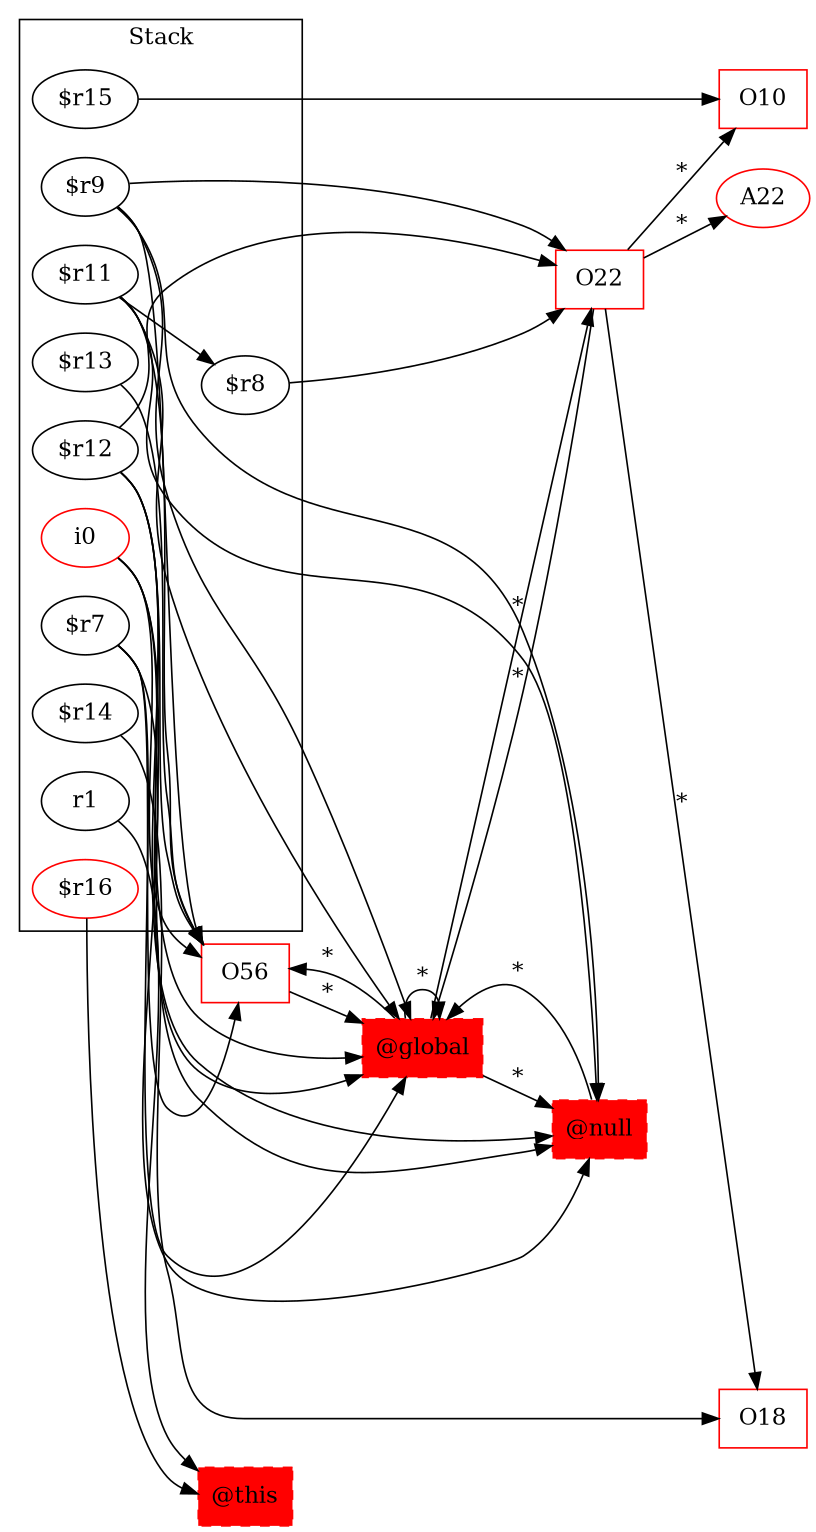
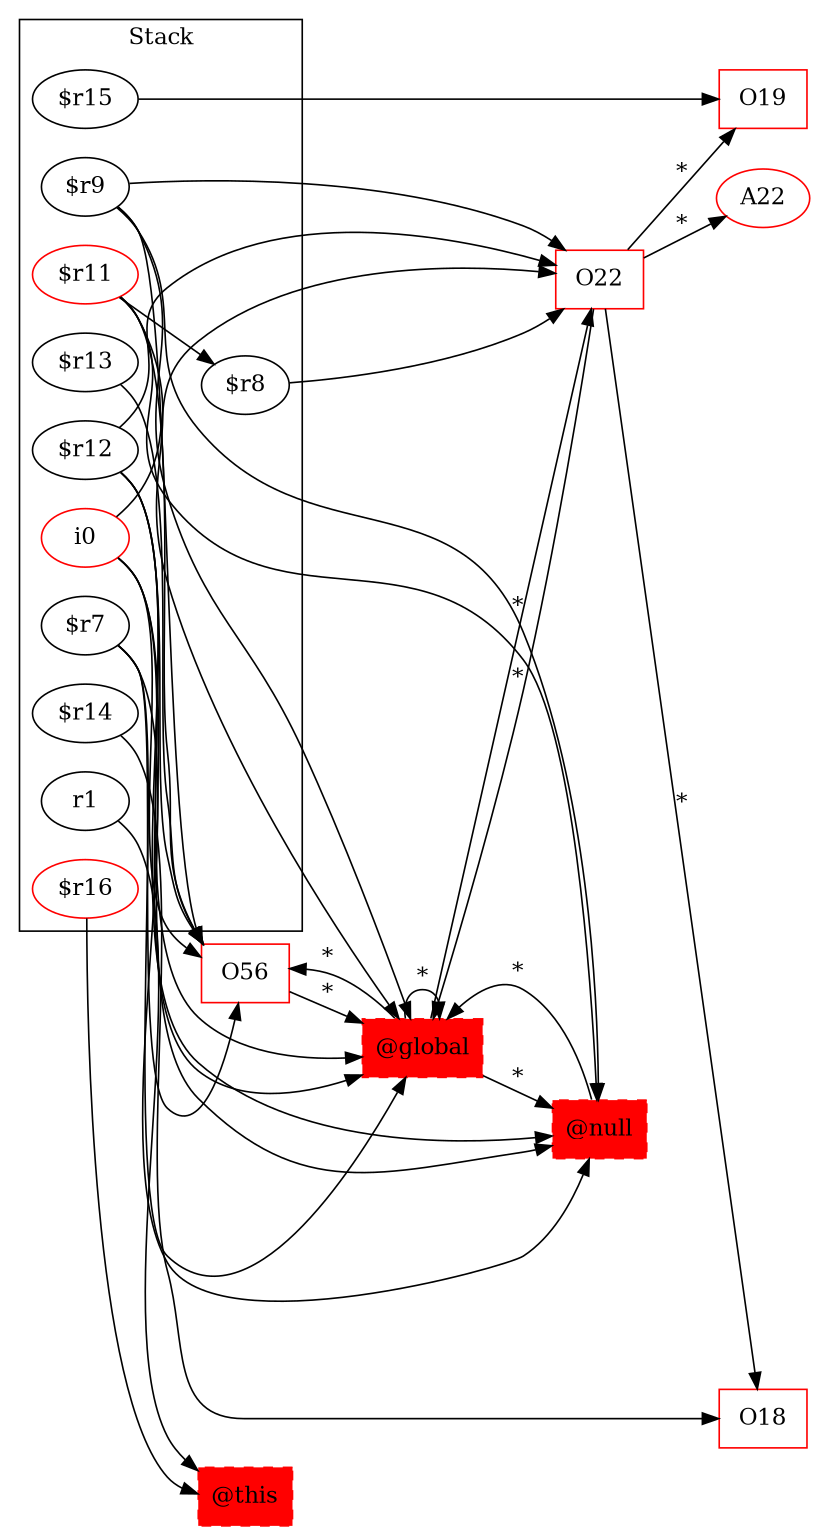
(763, 99) -> (763, 99)
(85, 275) -> (85, 275)
none -> (266, 303)
